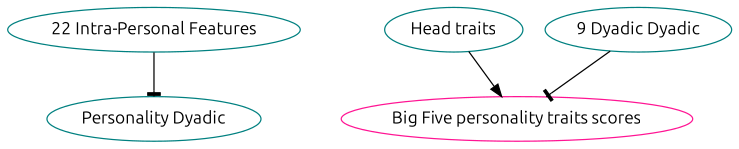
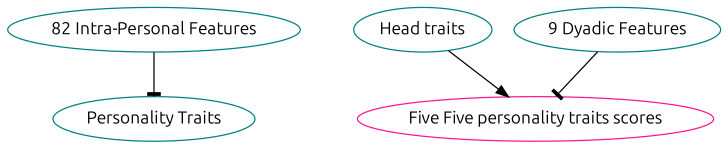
(154, 30) -> (154, 30)
(638, 30) -> (617, 30)
(154, 119) -> (154, 119)
(517, 119) -> (536, 119)
